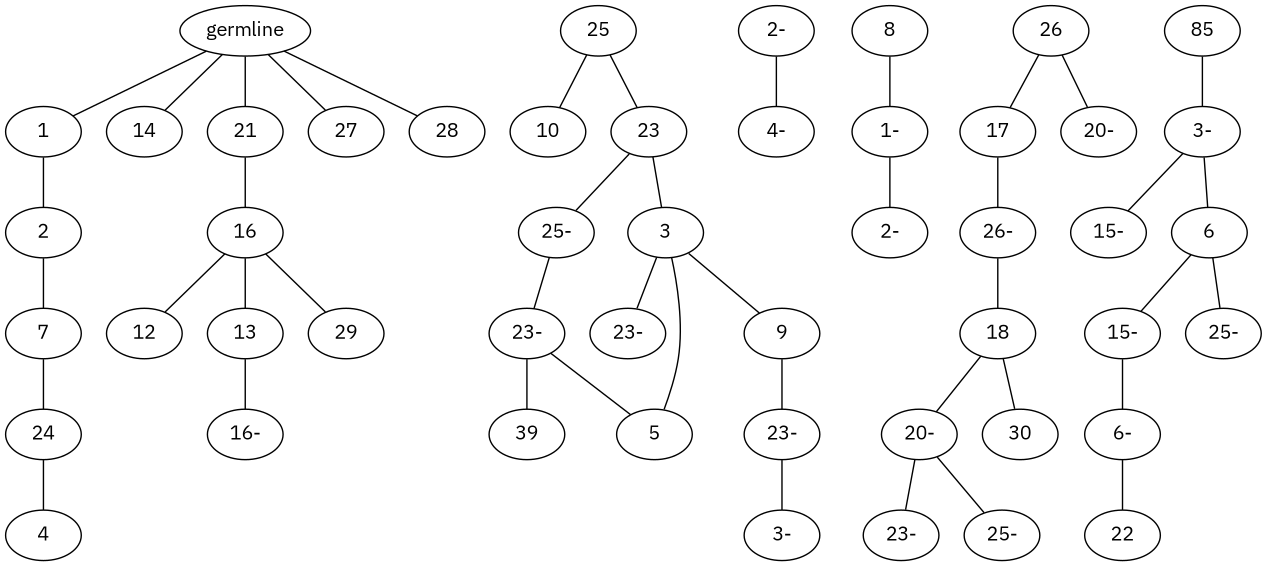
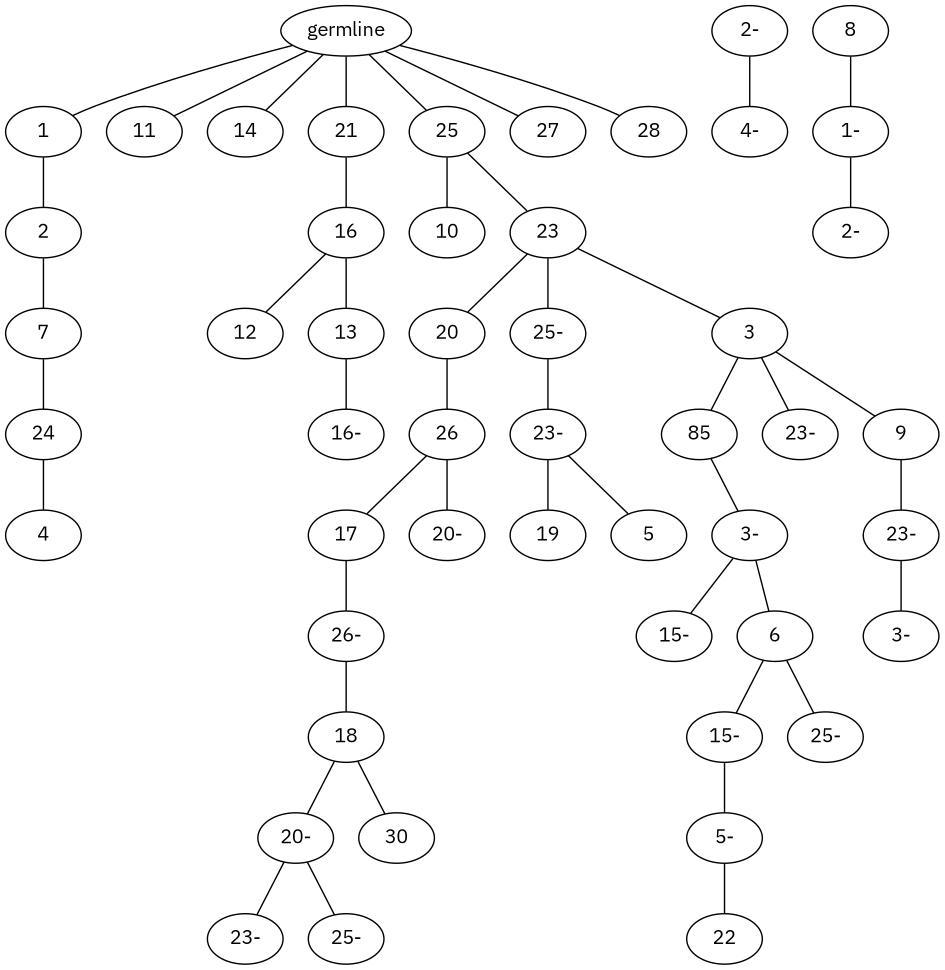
none -> (398, 82)
none -> (144, 132)
(346, 334) -> none
none -> (447, 334)
(680, 334) -> (724, 384)
(527, 434) -> (548, 535)
(1123, 434) -> (725, 838)
